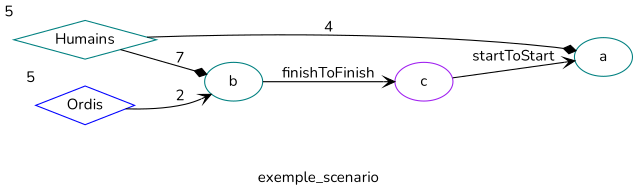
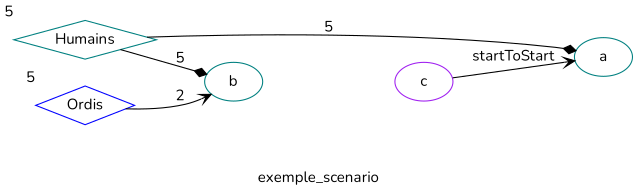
(329, 27) -> (329, 27)
(180, 59) -> (180, 59)
(323, 82) -> none
